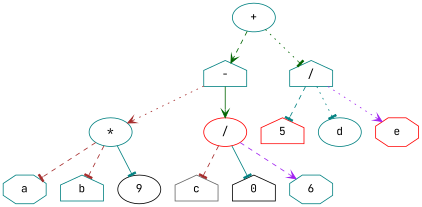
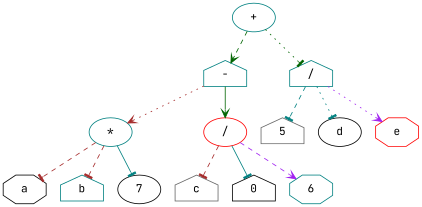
(283, 132) -> (283, 132)
(340, 132) -> (340, 132)
(25, 189) -> (25, 189)
(139, 189) -> (139, 189)
